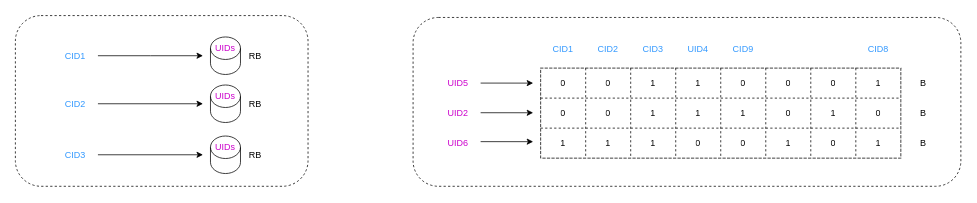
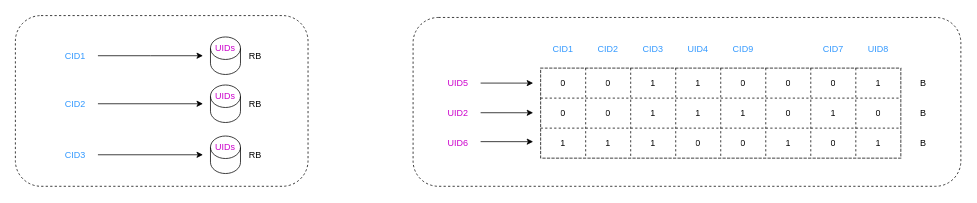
none -> (833, 49)
(878, 49) -> (878, 49)
